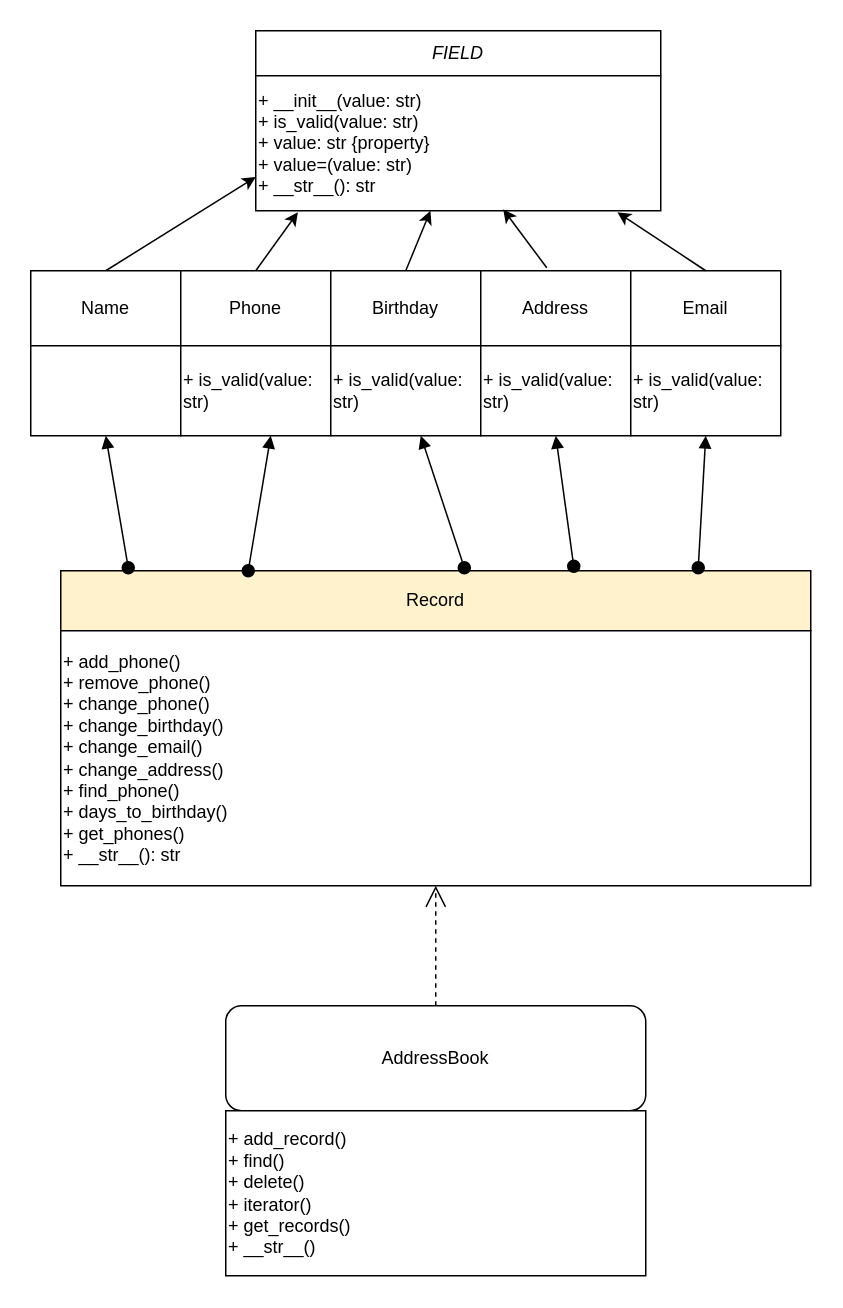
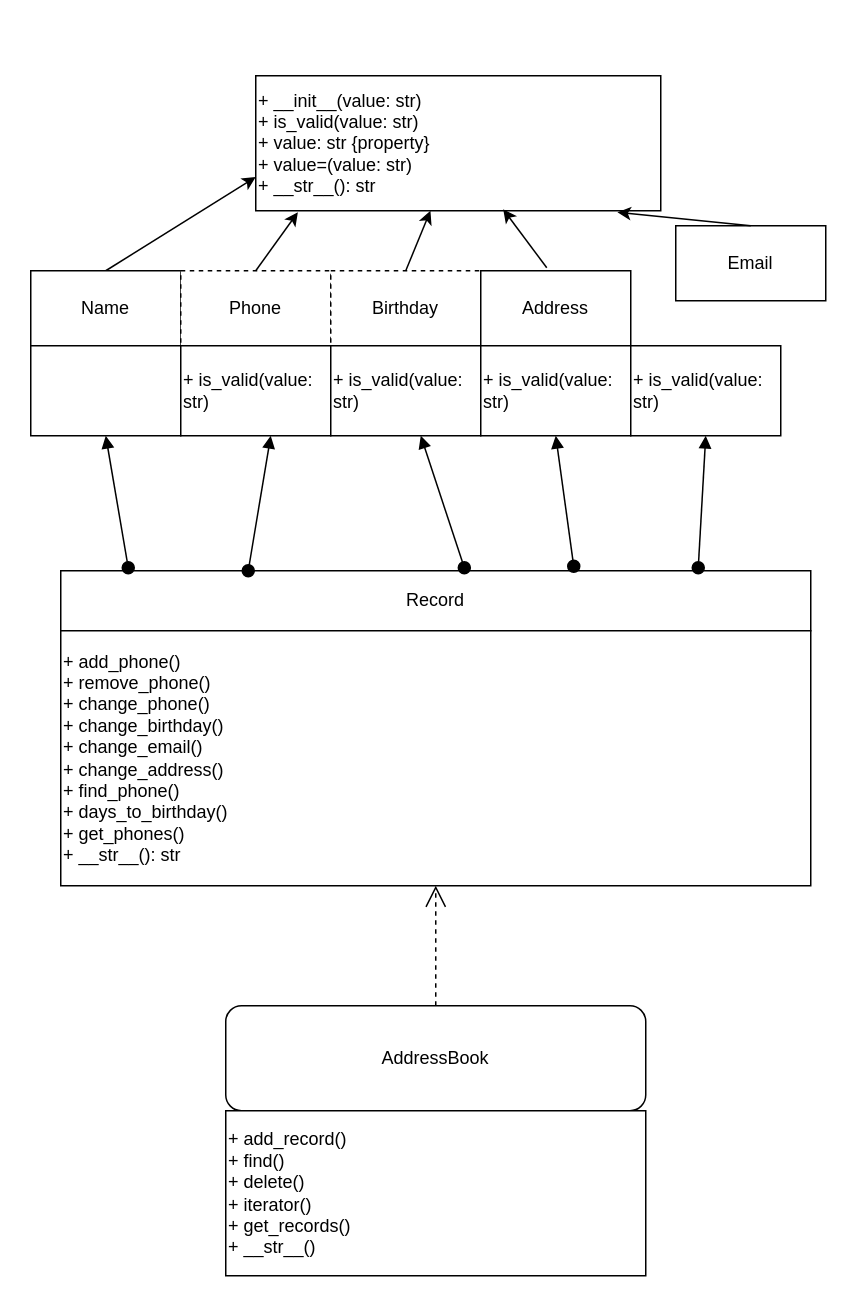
(458, 53) -> none
(256, 308) -> (256, 308)
(406, 308) -> (406, 308)
(706, 308) -> (751, 263)
(436, 601) -> (436, 601)
